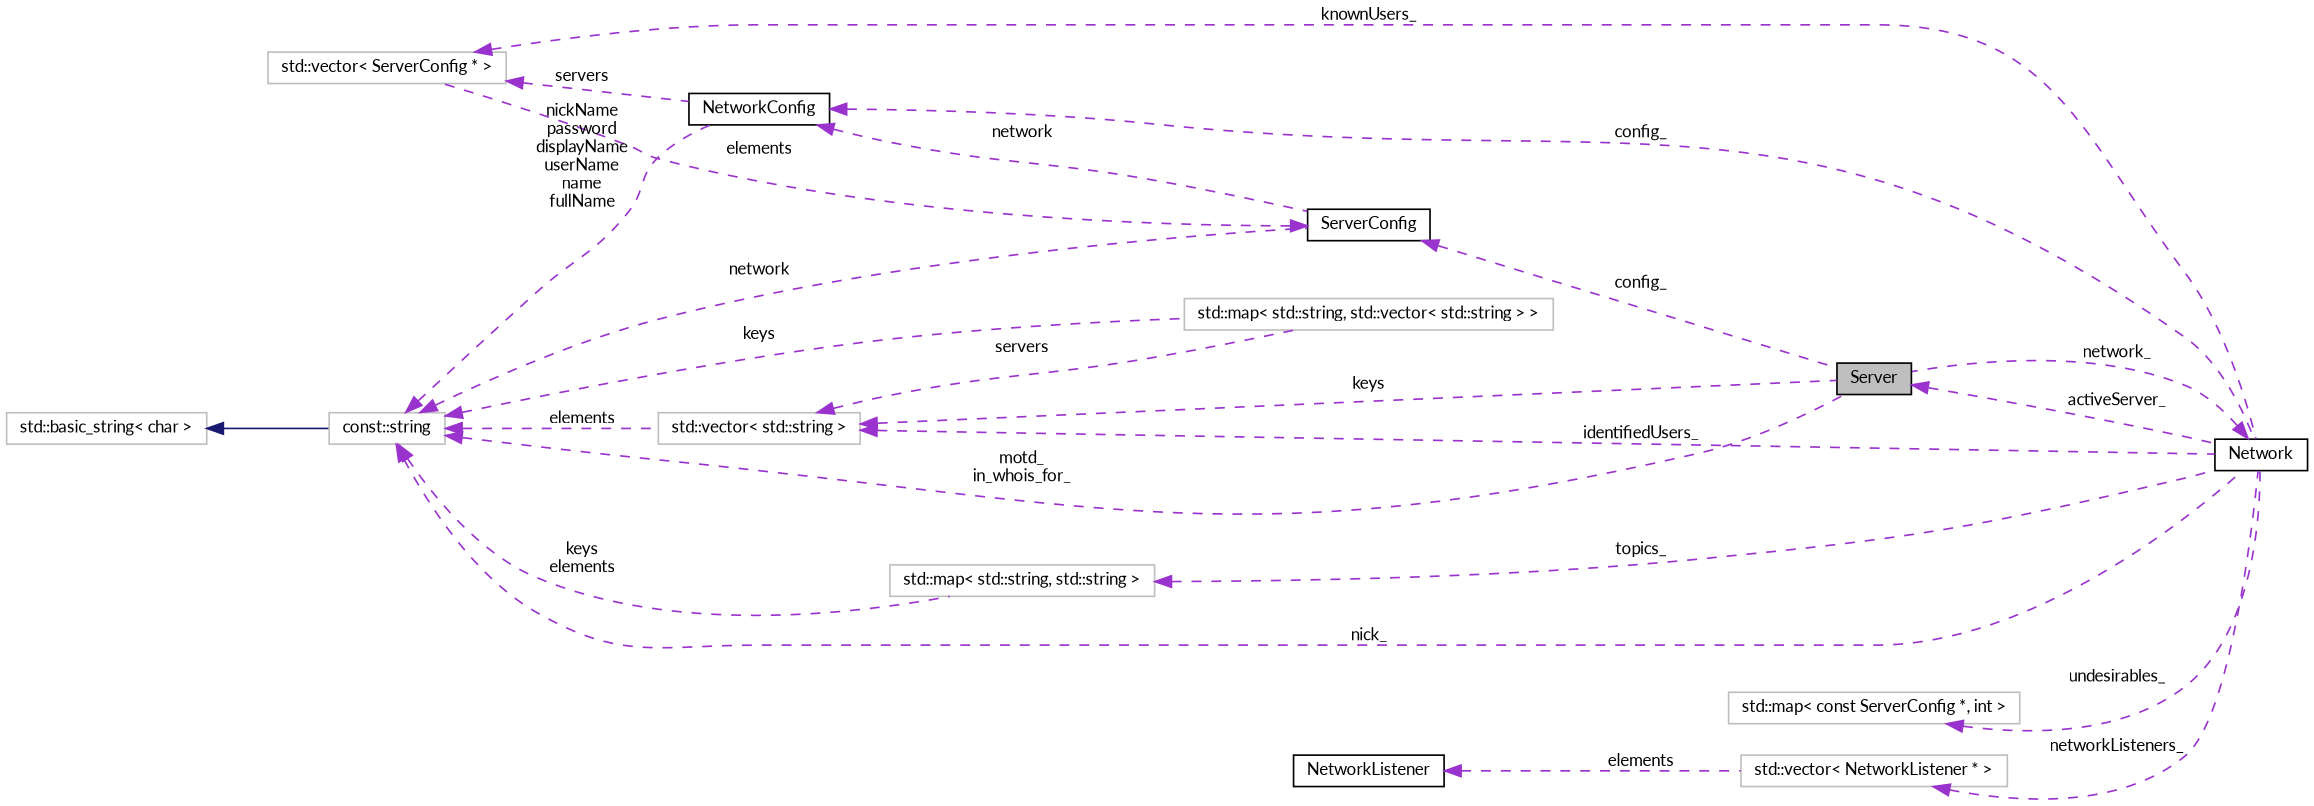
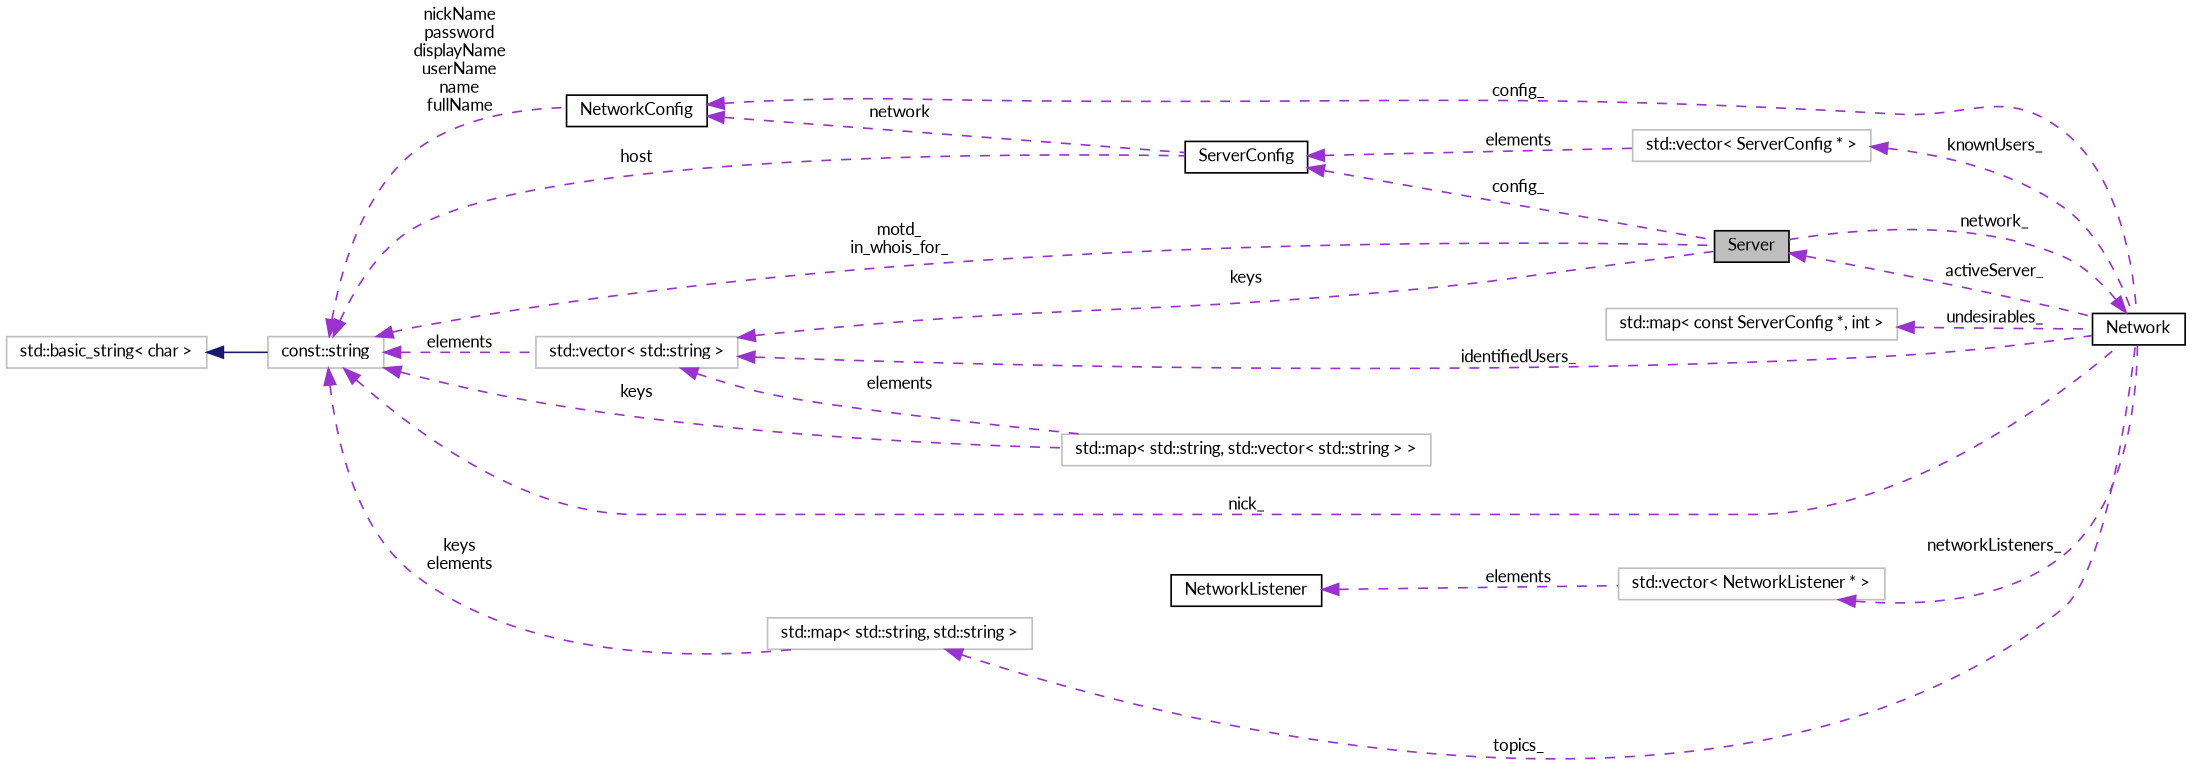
(606, 92) -> none
(759, 270) -> (637, 158)
(1022, 348) -> (900, 385)
